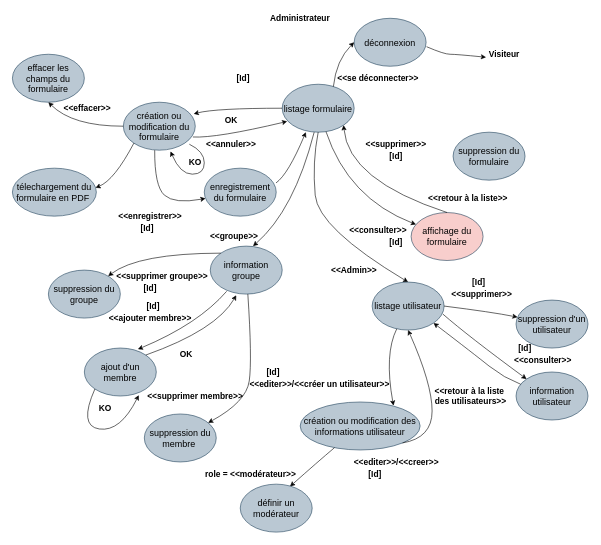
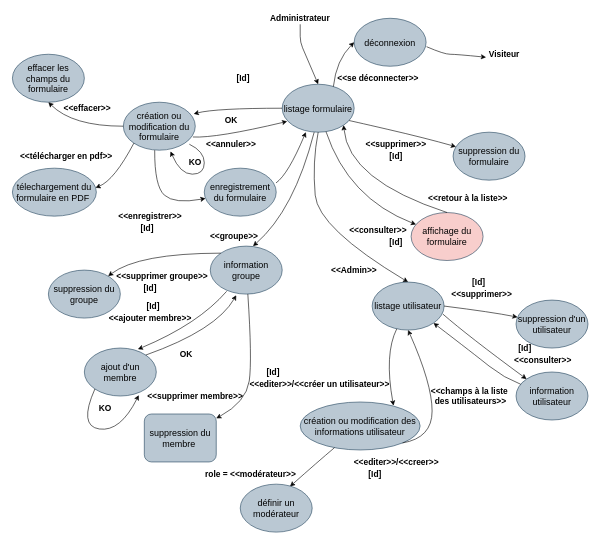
none -> (308, 59)
none -> (403, 133)
none -> (66, 156)
(470, 396) -> (470, 396)
(180, 438) -> (180, 438)
